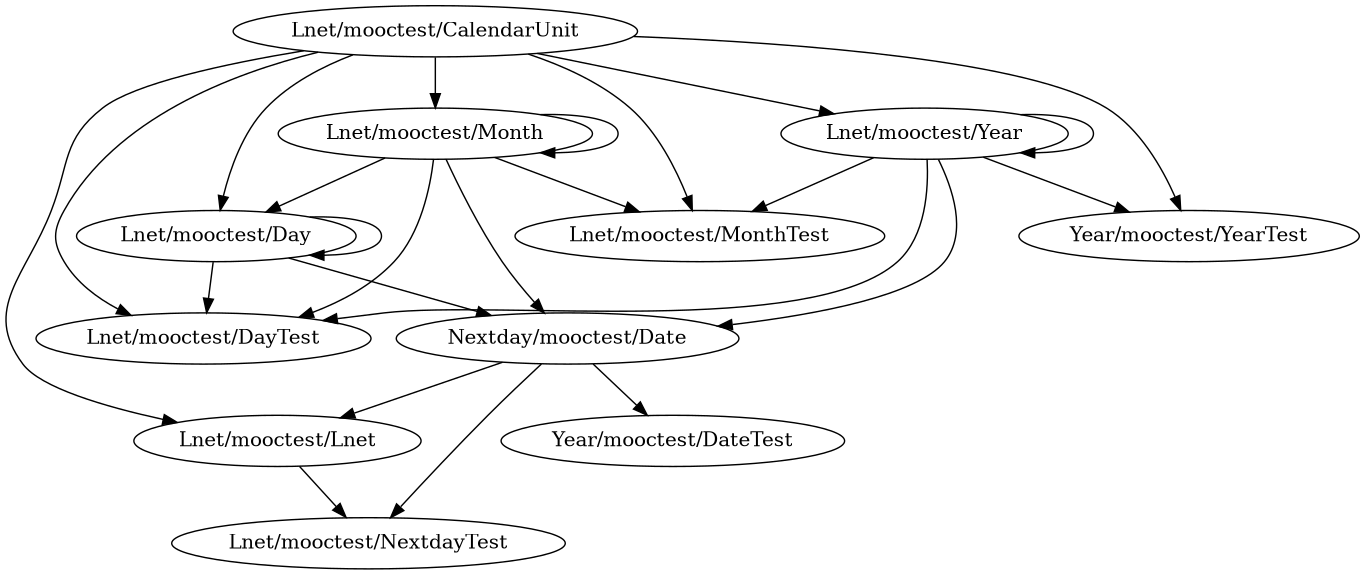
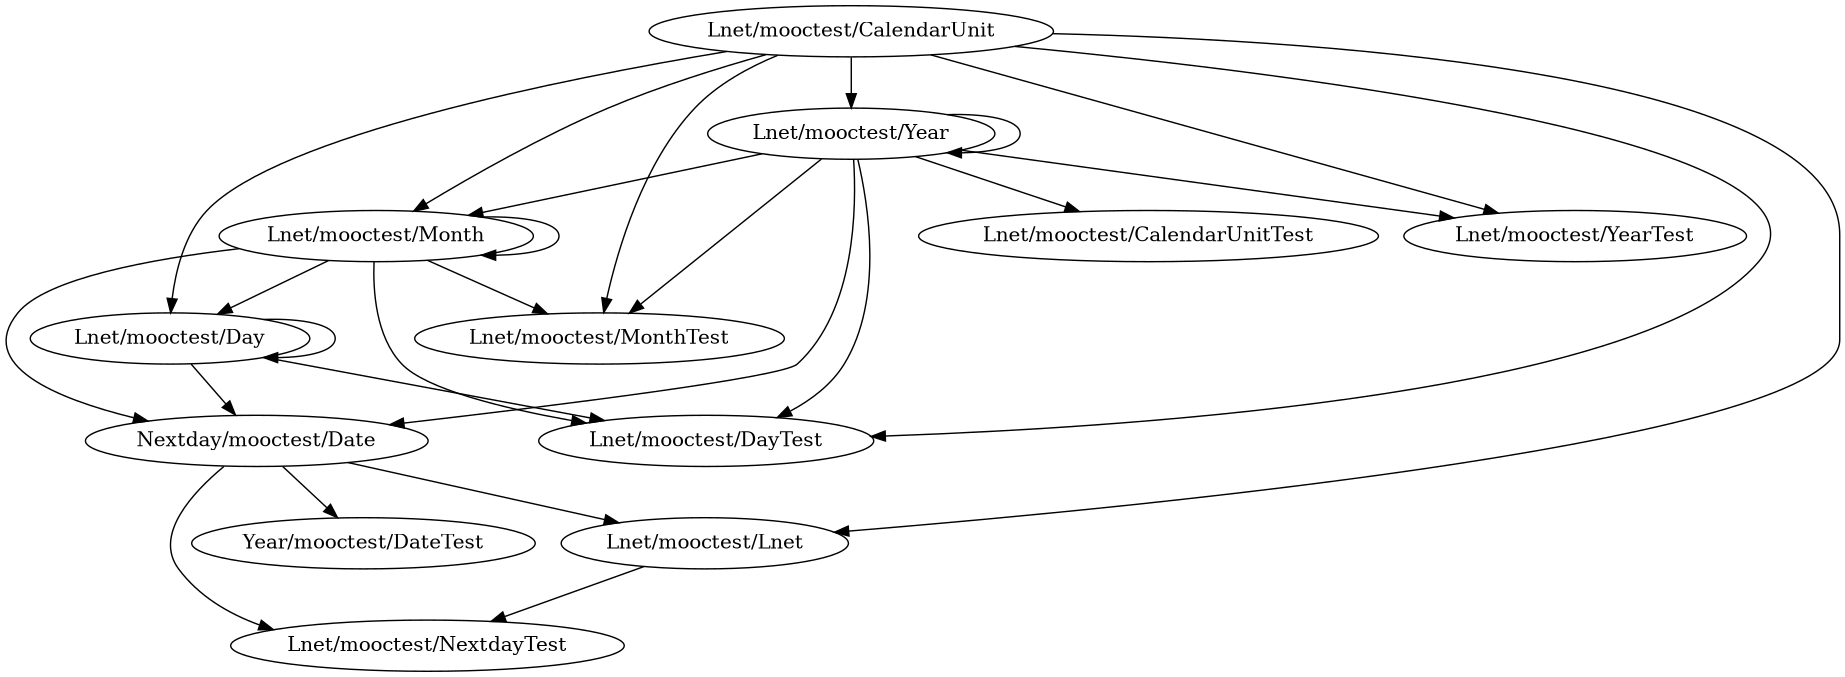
none -> (622, 183)
none -> (1149, 236)
(1189, 236) -> (1575, 236)
